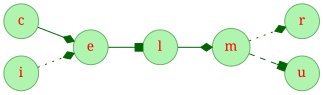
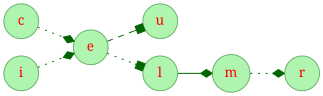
(51, 32) -> (51, 32)
(121, 47) -> (121, 59)
(263, 59) -> (121, 36)
